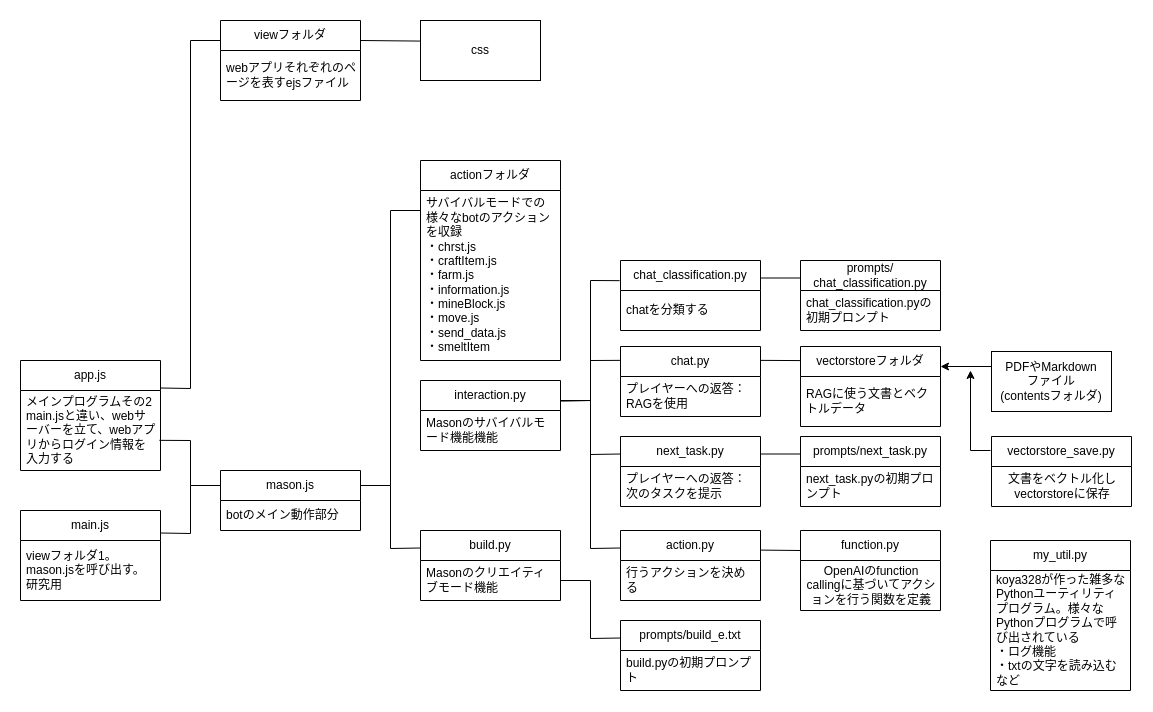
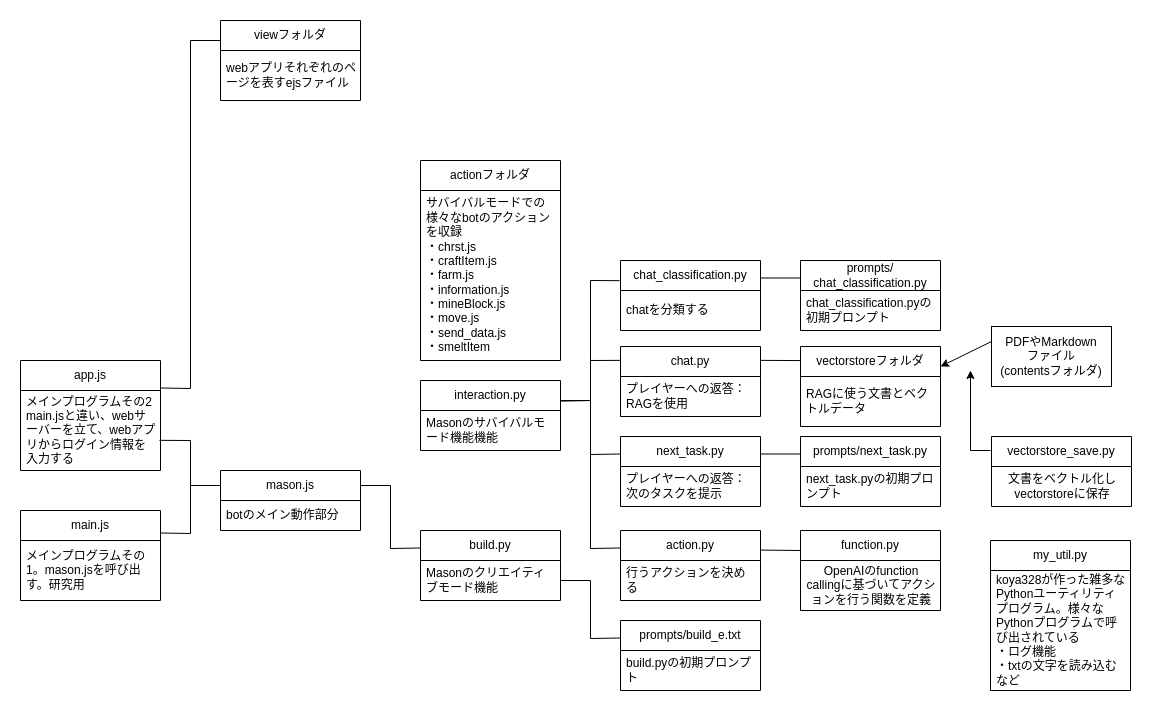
(390, 41) -> none
(481, 51) -> none
(391, 333) -> none
(1052, 382) -> (1052, 357)
(92, 571) -> (92, 571)
